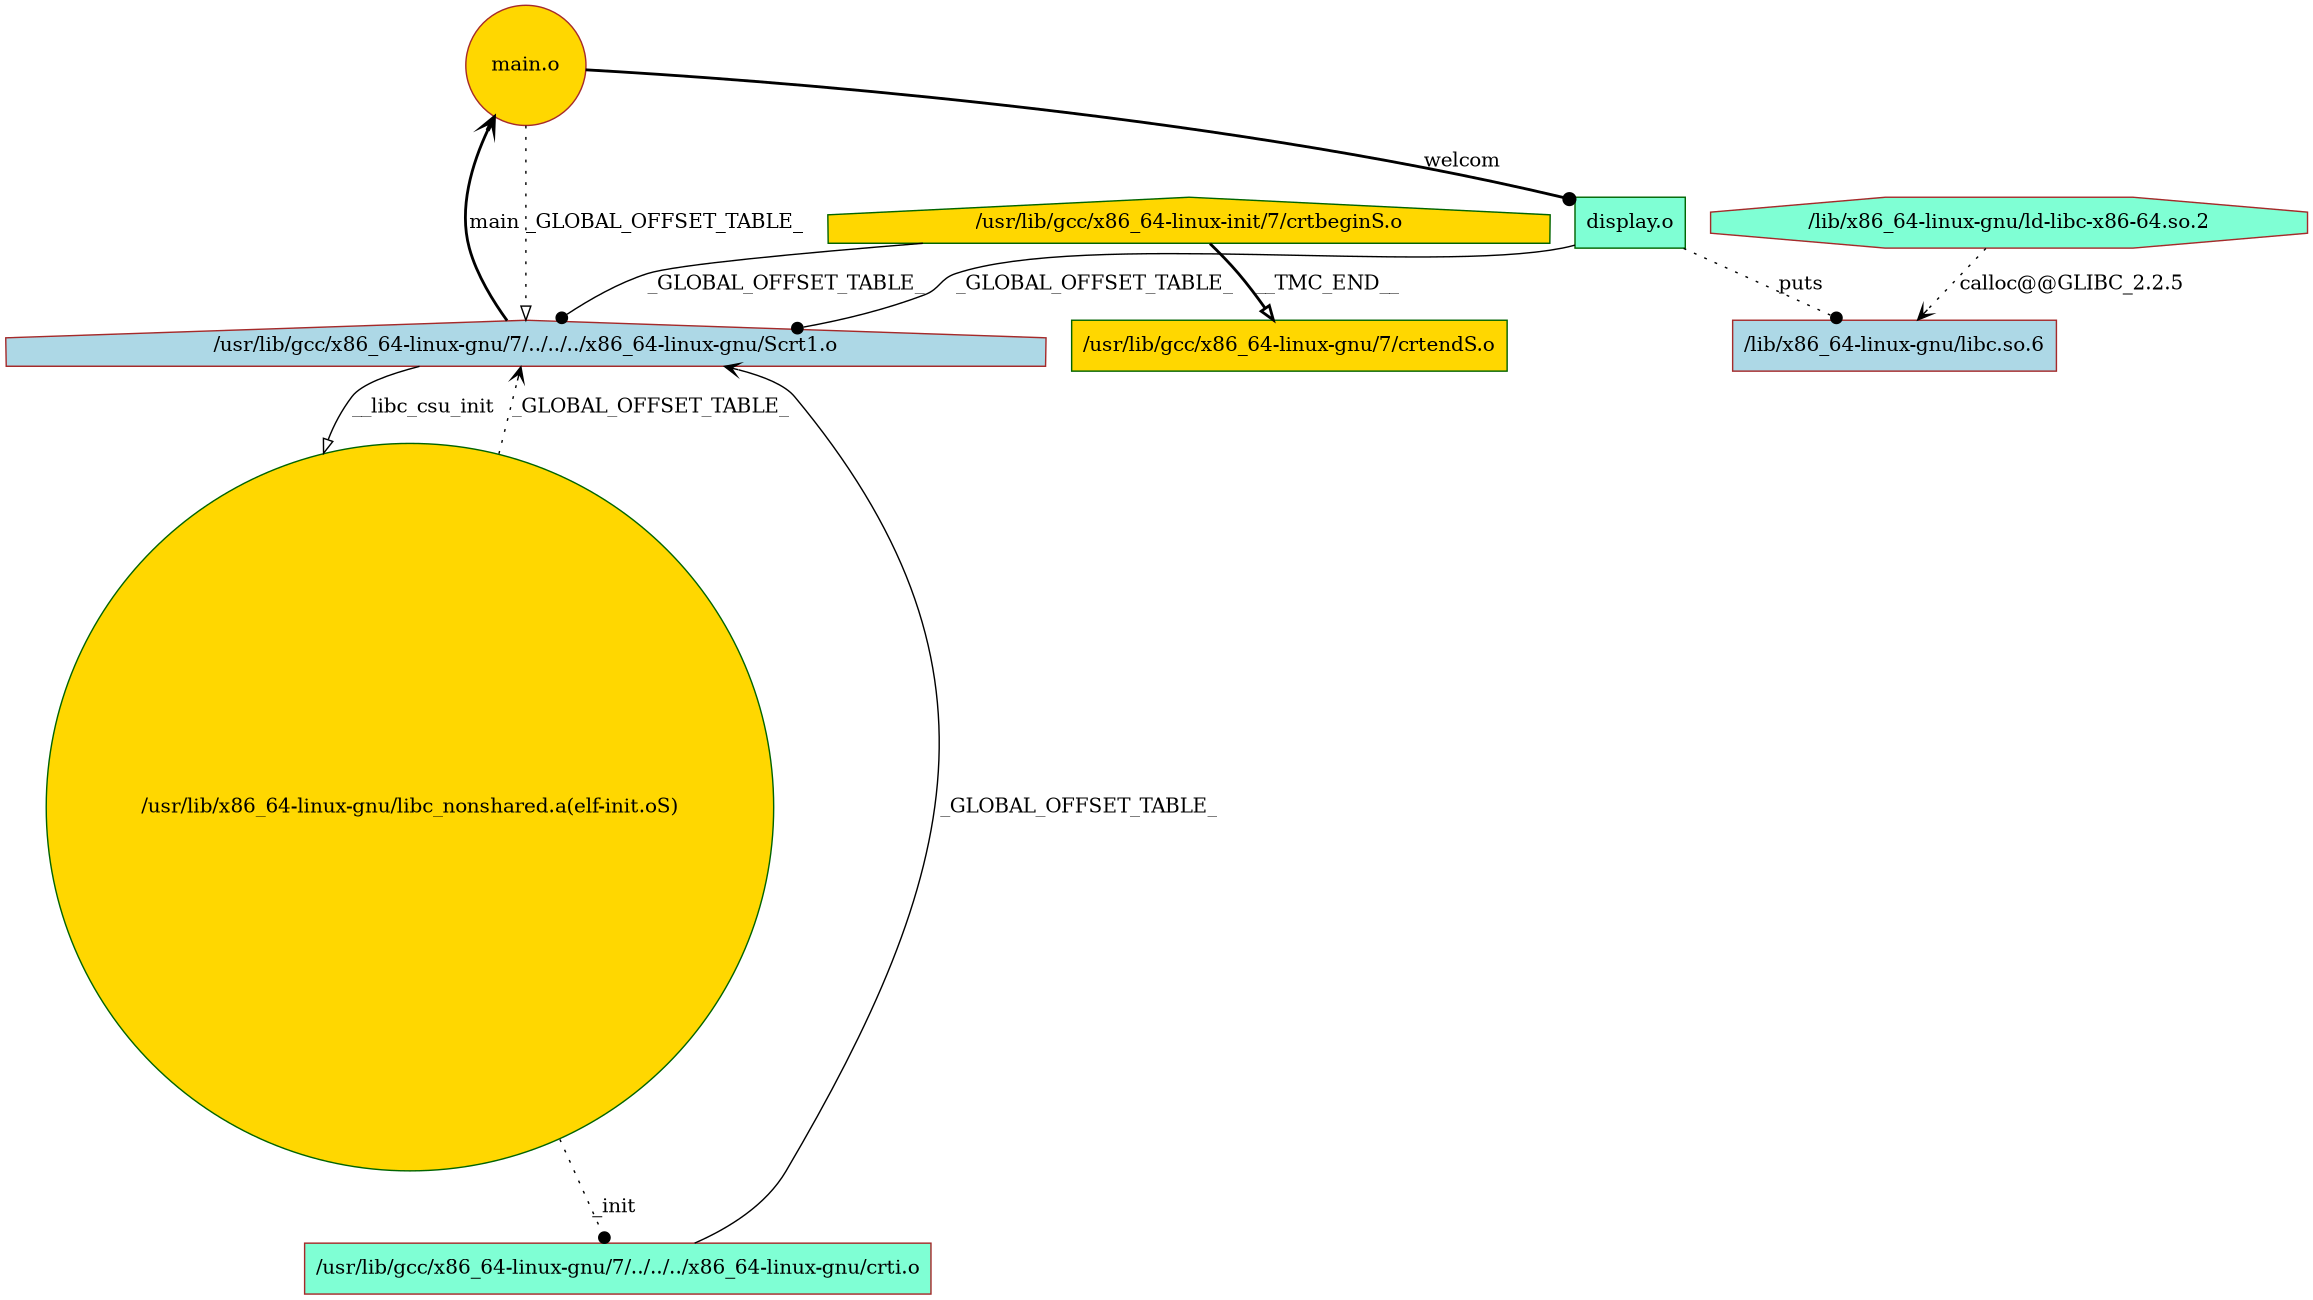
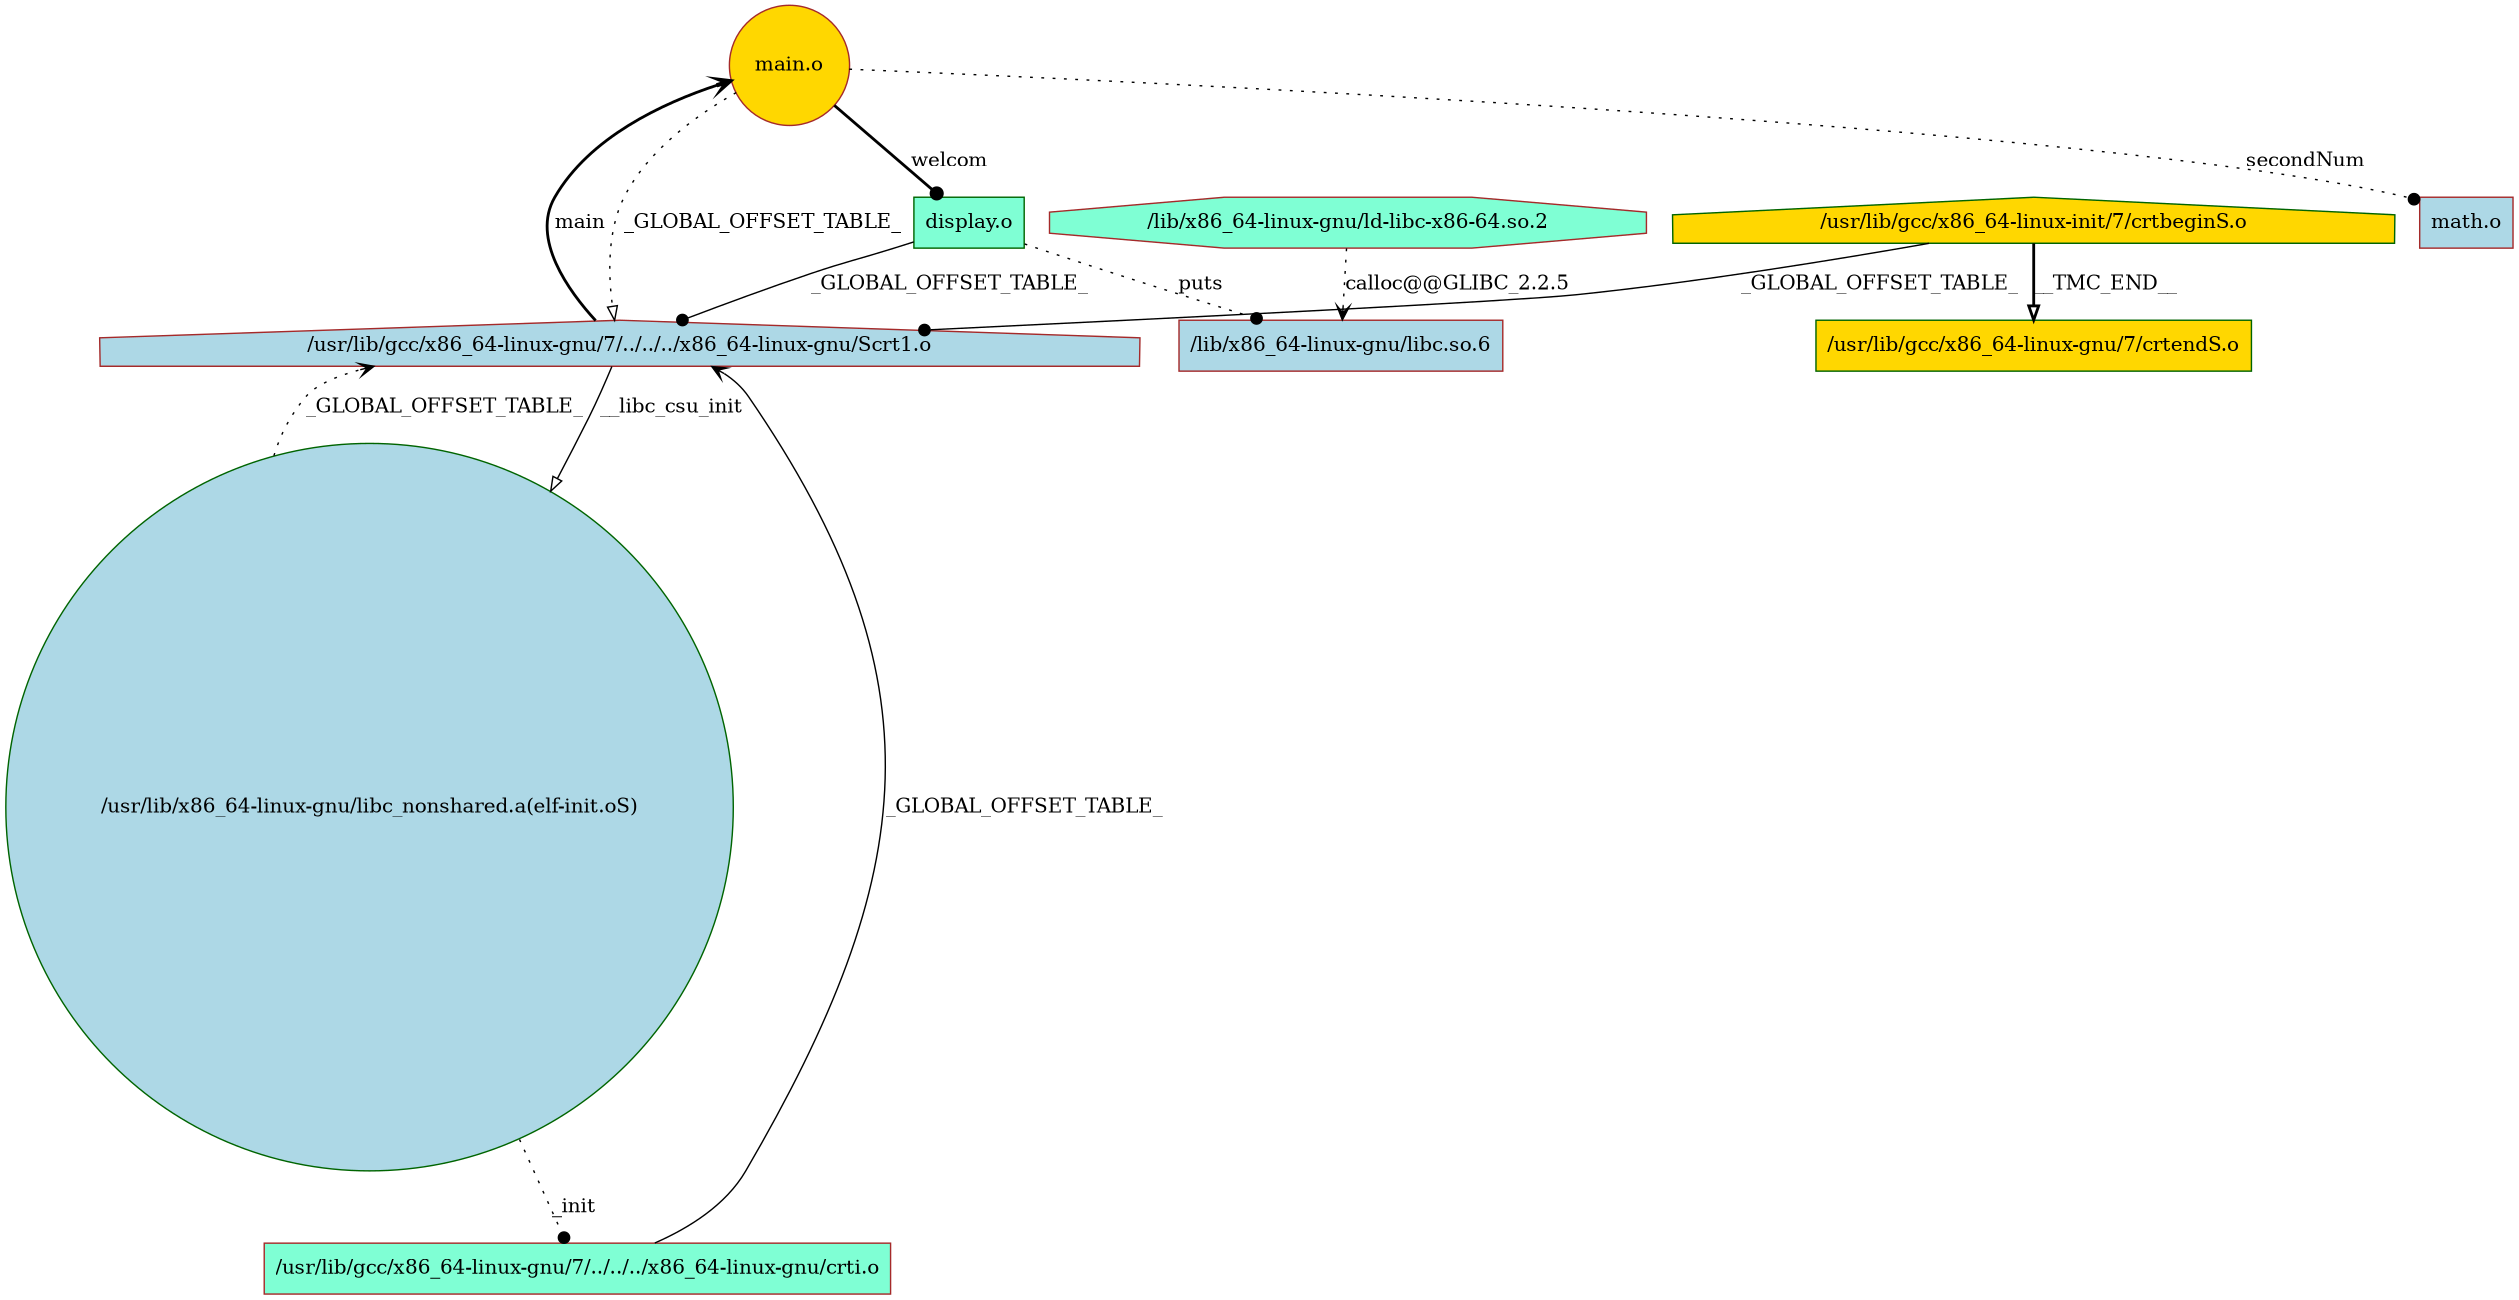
none -> (2466, 223)
(410, 807) -> (370, 807)
